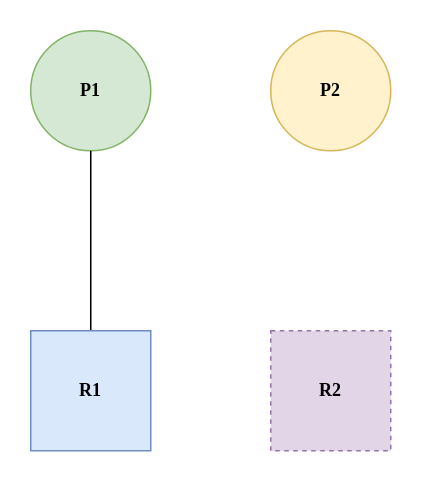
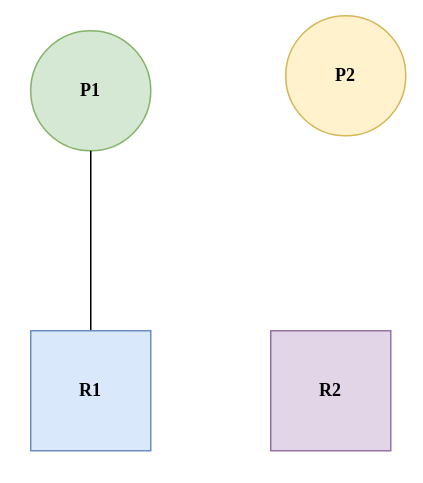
(331, 91) -> (346, 76)
(331, 391) -> (331, 391)
